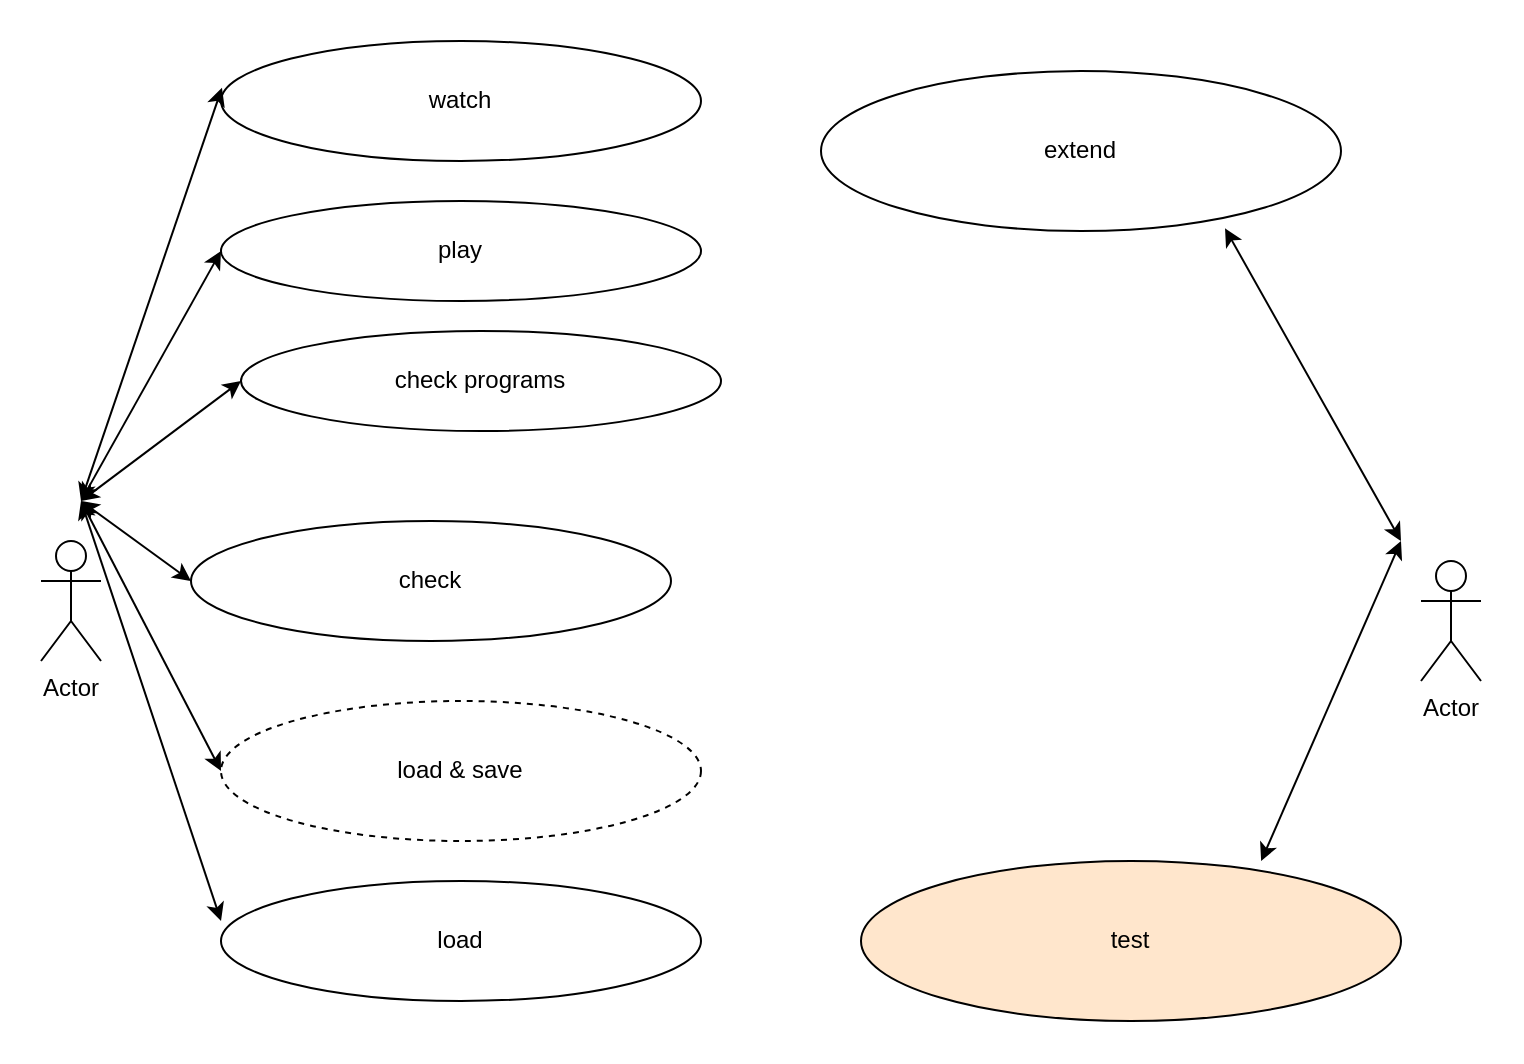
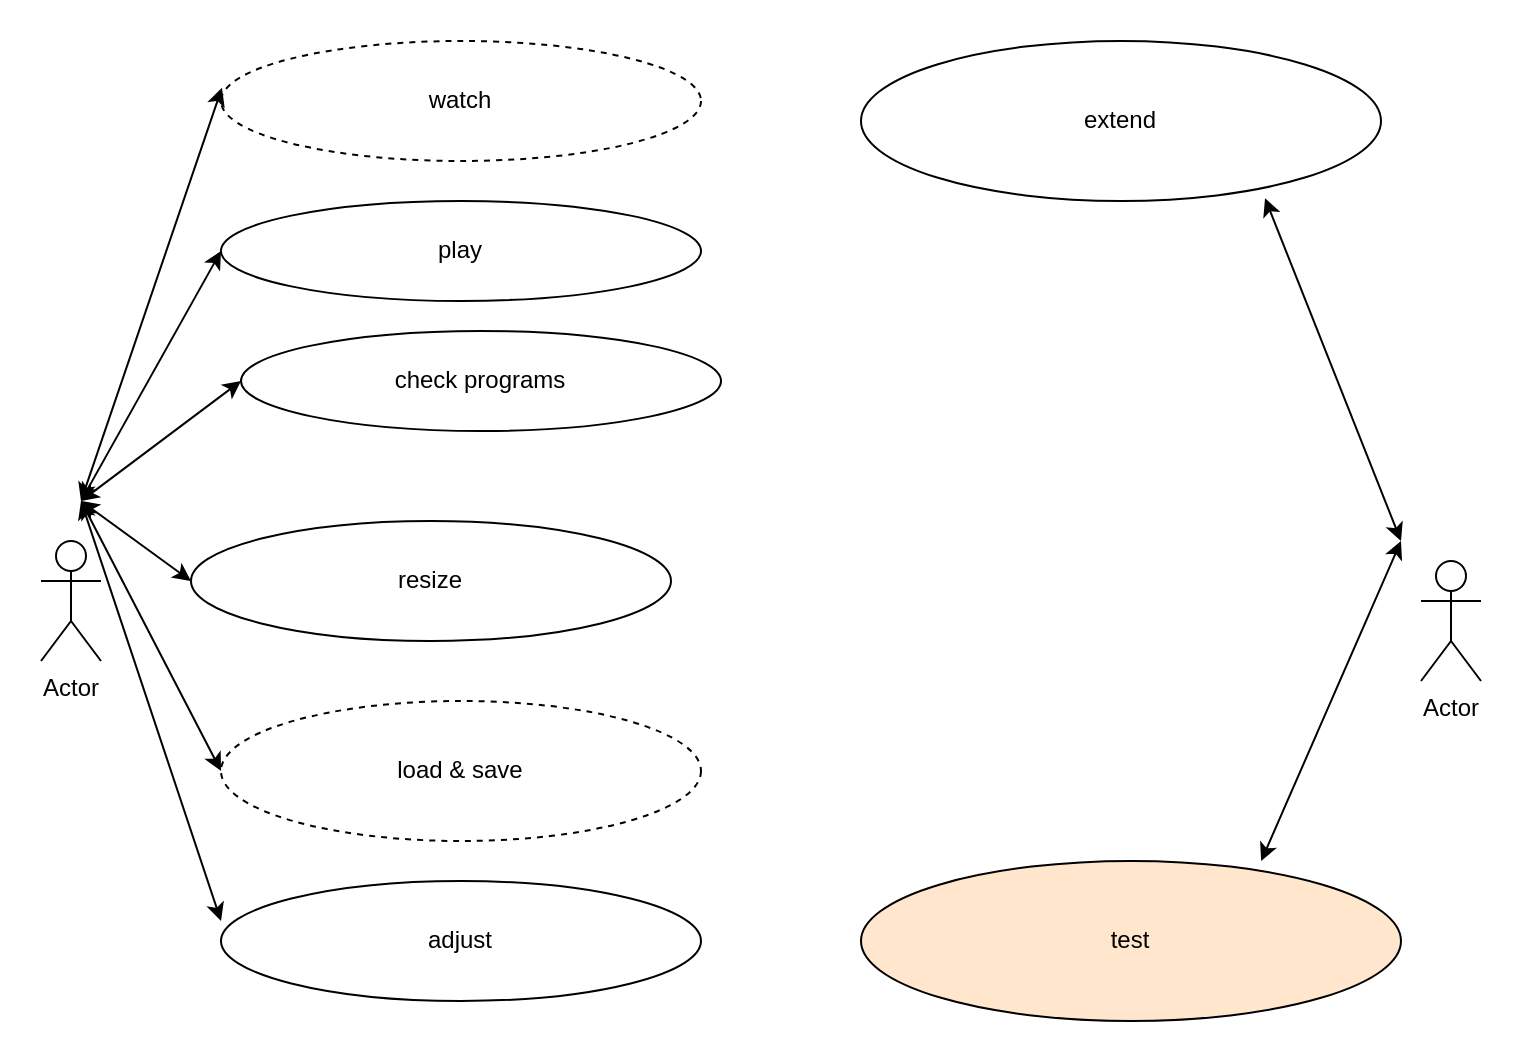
(461, 101) -> (461, 101)
(1081, 151) -> (1121, 121)
(431, 581) -> (431, 581)
(461, 941) -> (461, 941)
